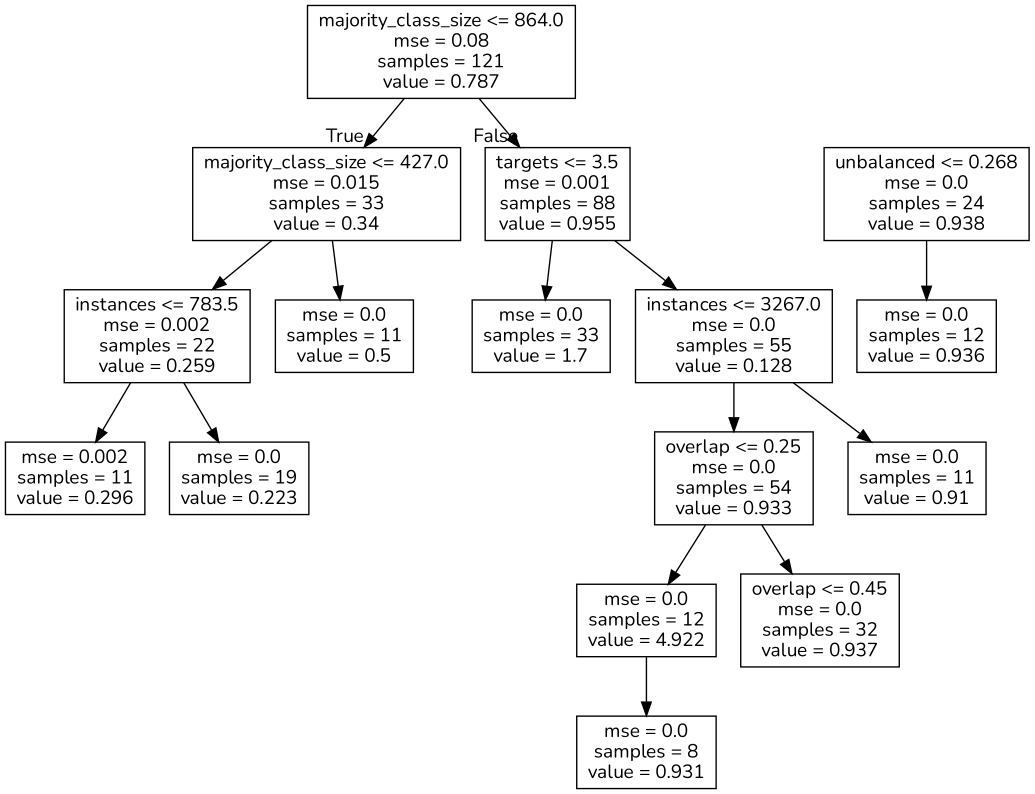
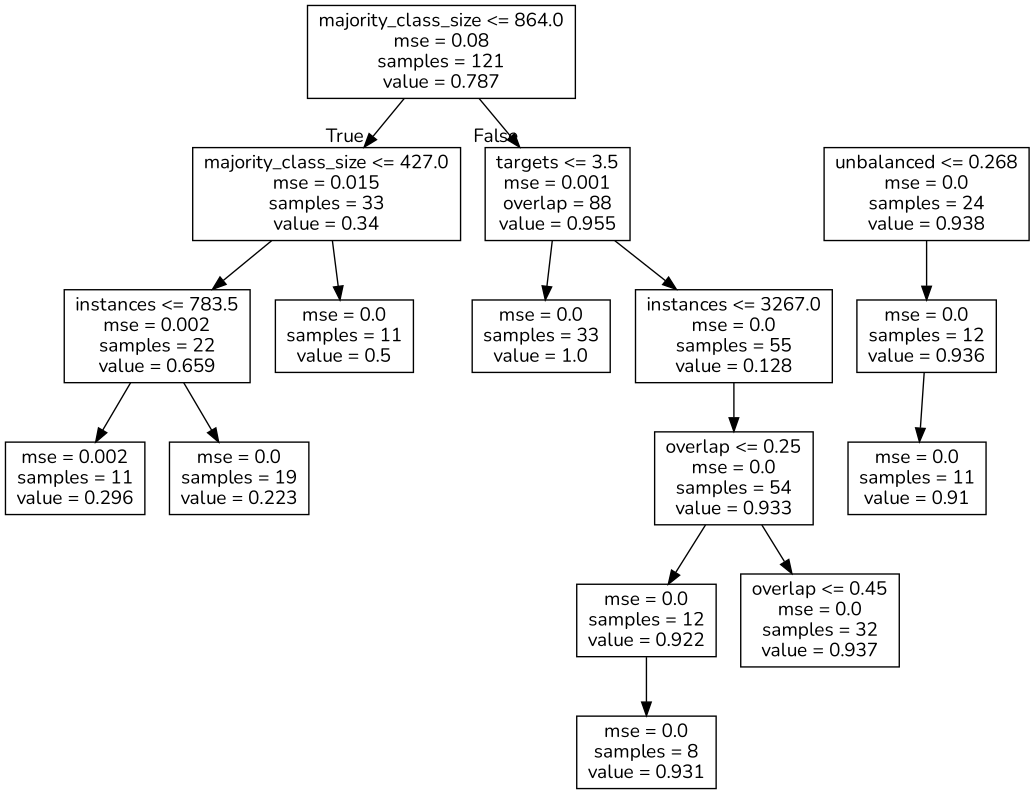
(558, 194) -> (558, 194)
(157, 336) -> (157, 336)
(541, 336) -> (541, 336)
(827, 408) -> (922, 400)
(646, 620) -> (646, 620)
